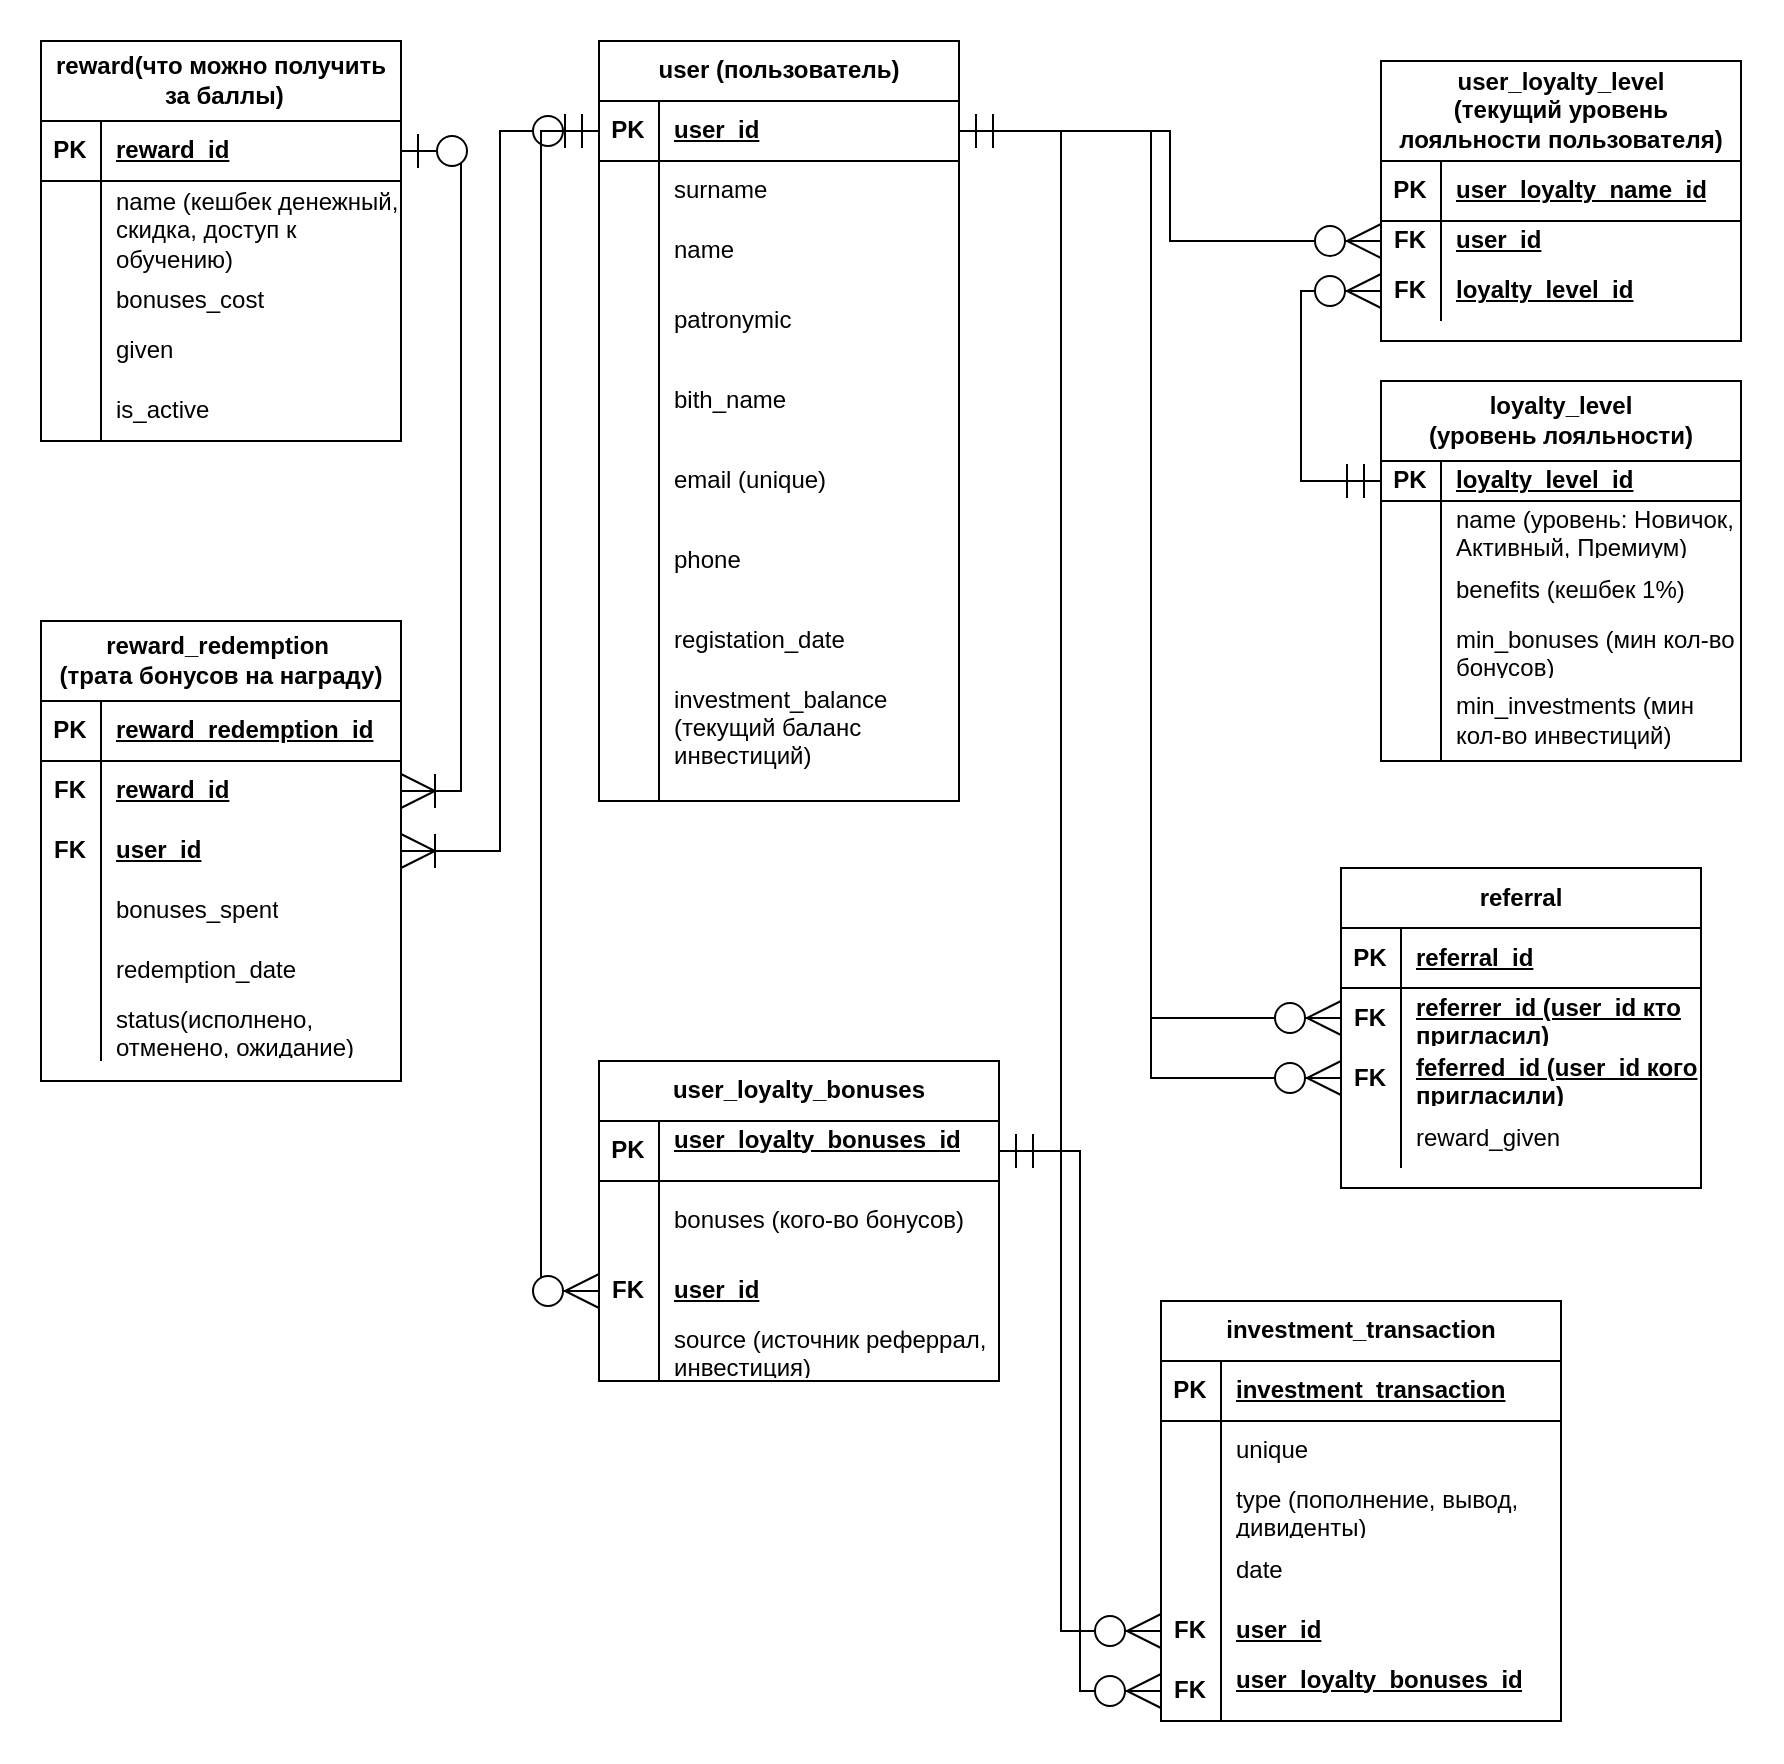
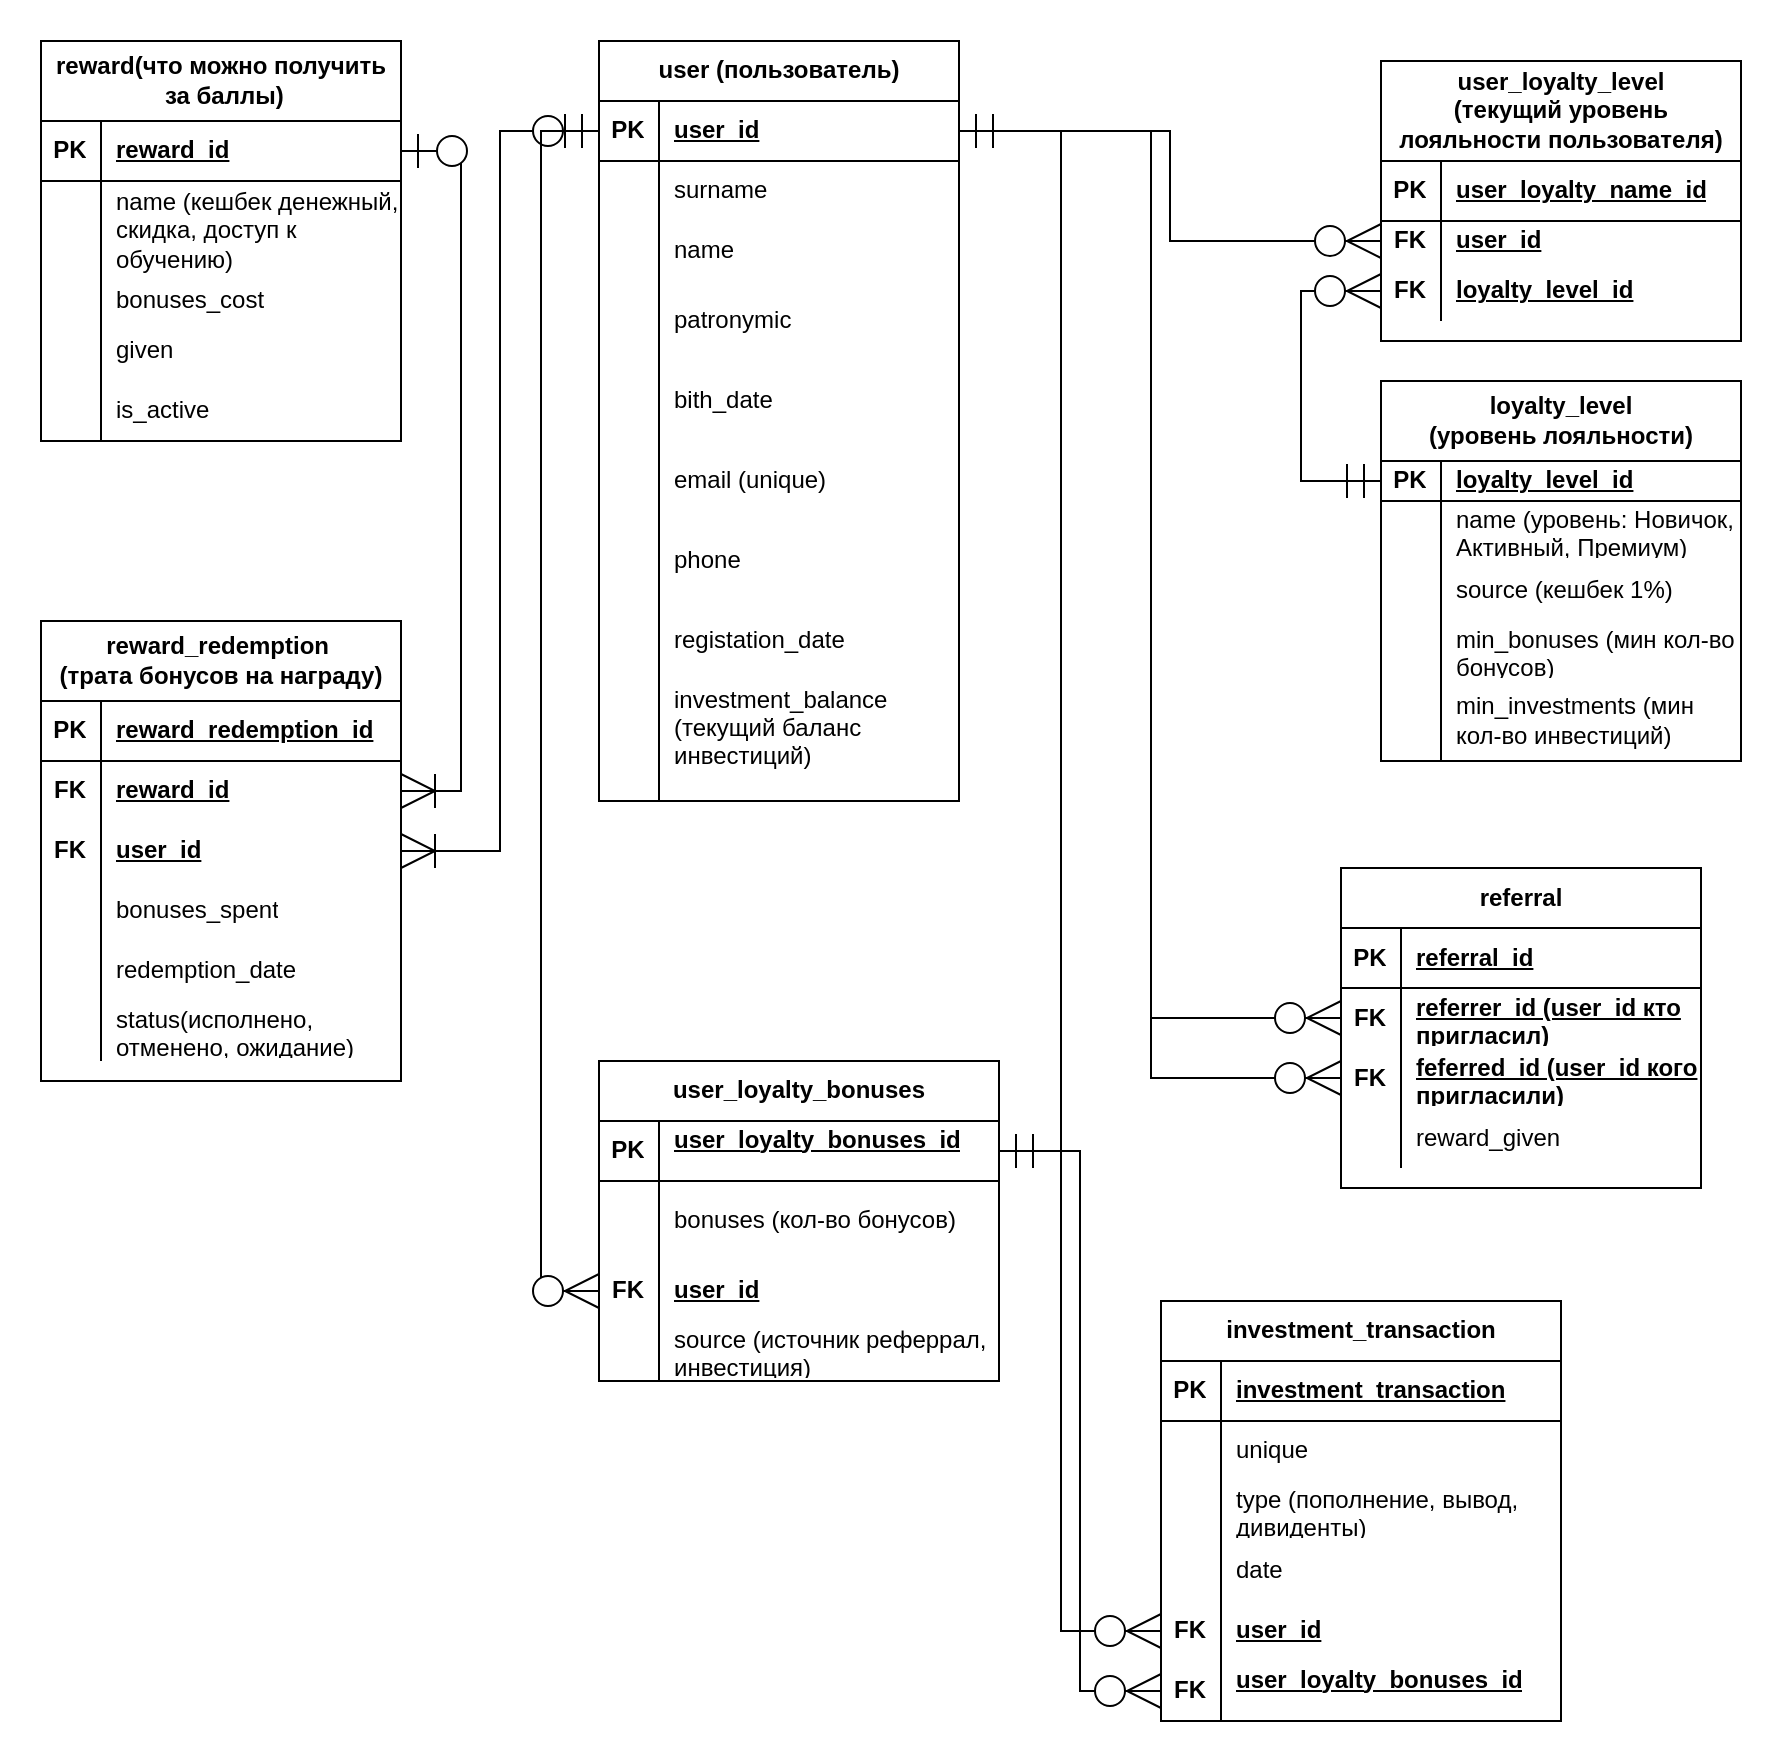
(732, 401) -> (732, 401)
(1582, 591) -> (1572, 591)
(837, 1221) -> (830, 1221)
